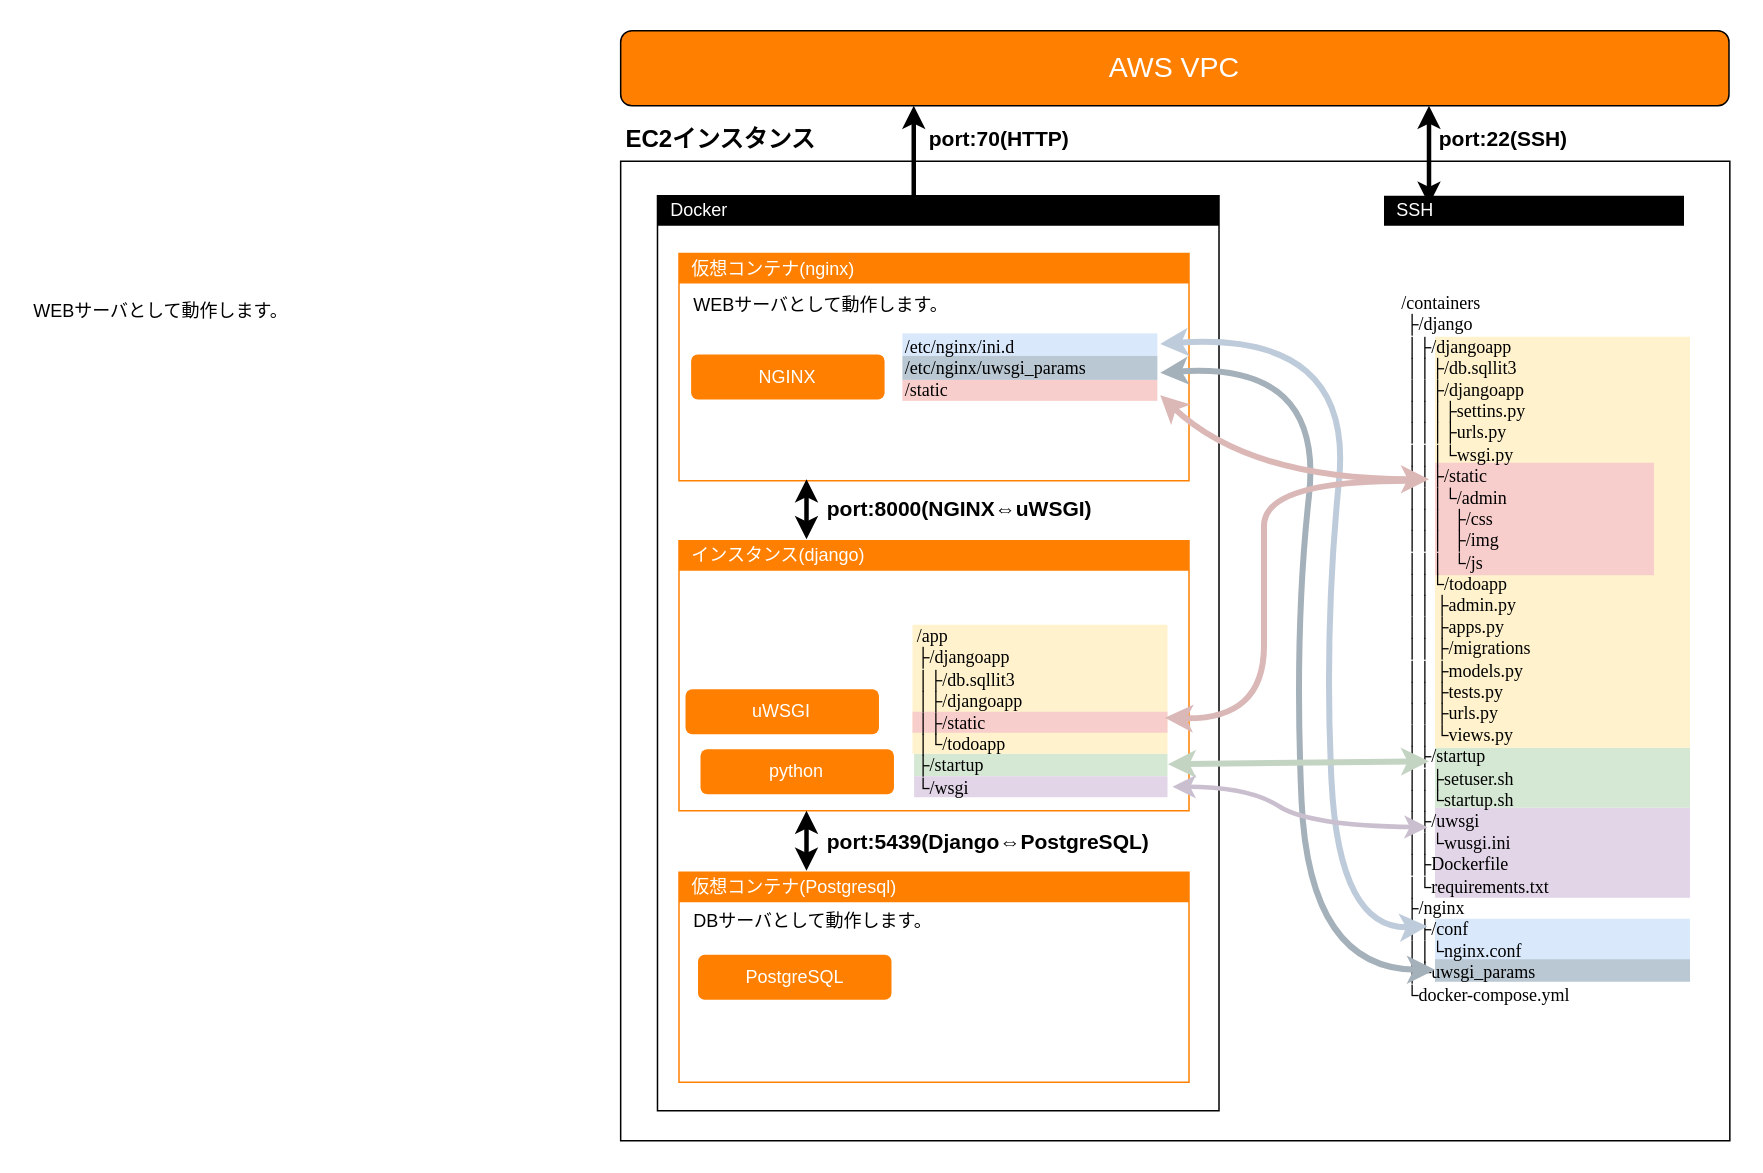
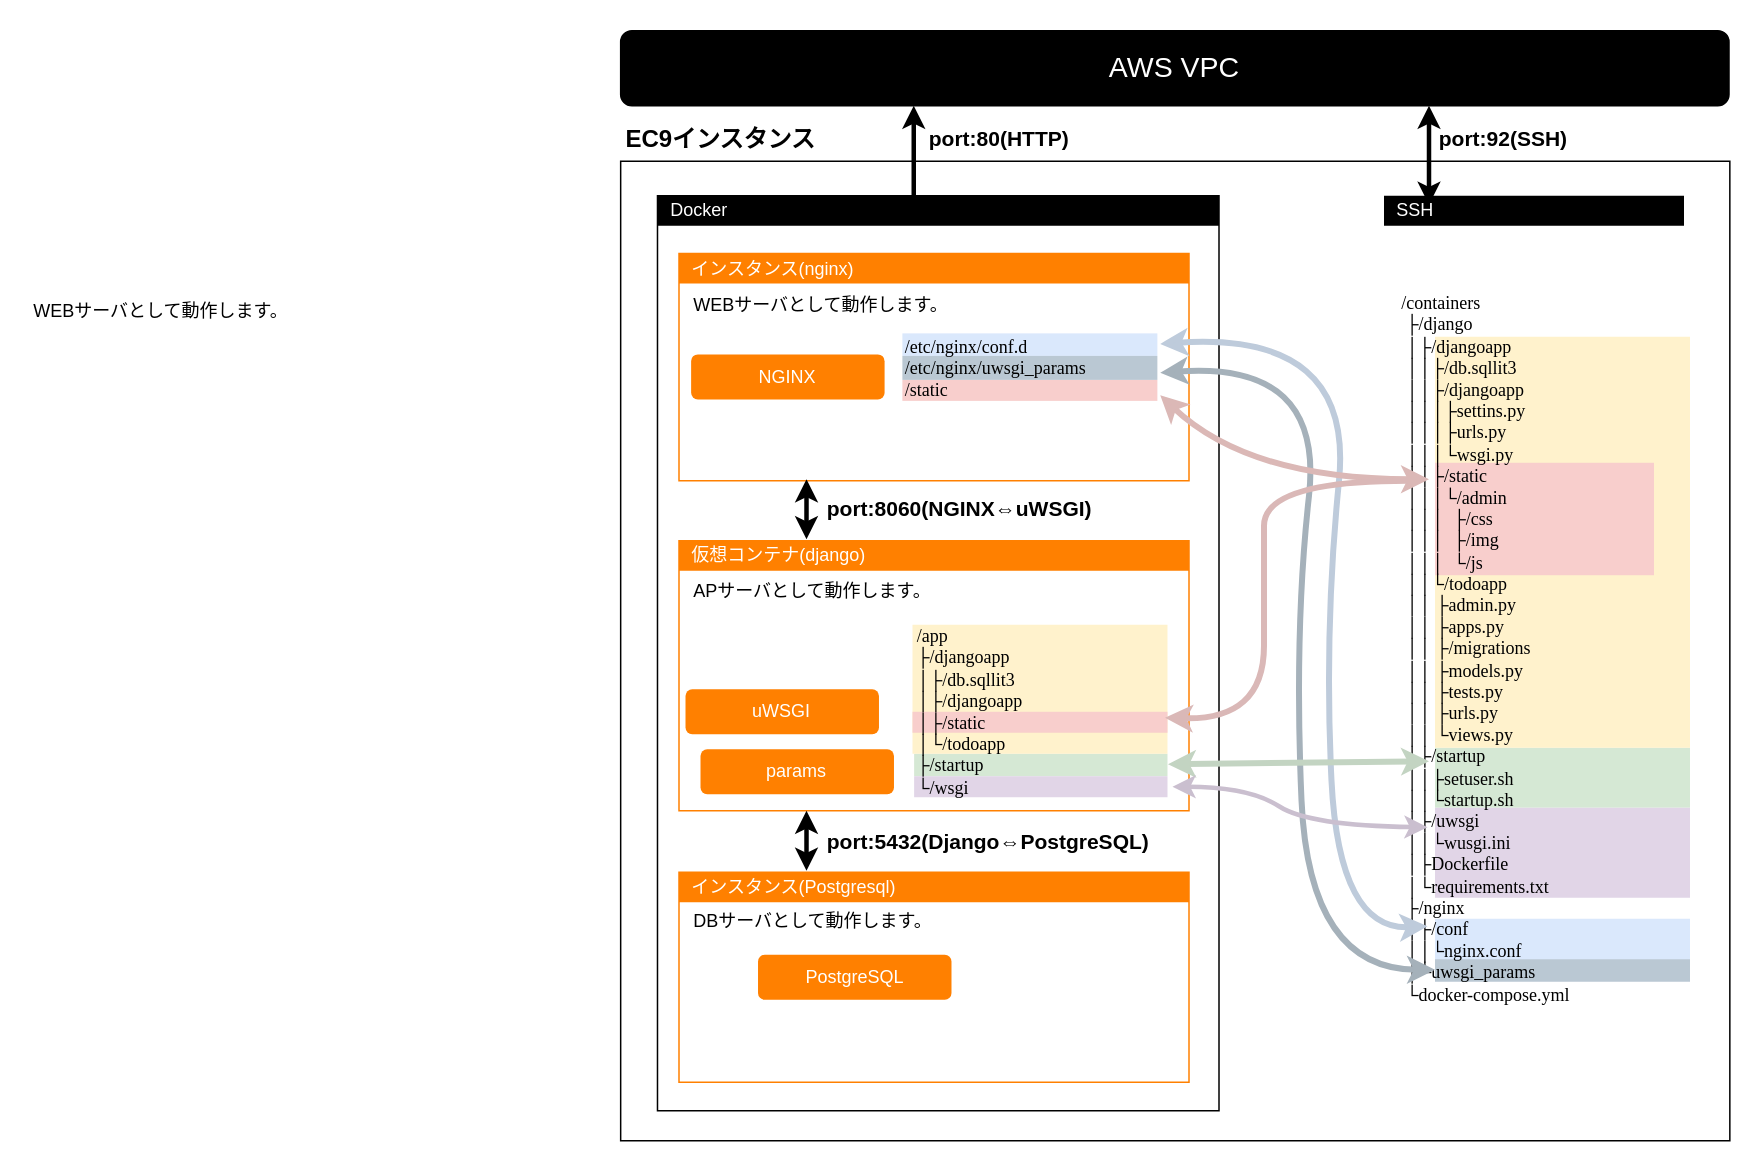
(1175, 68) -> (1175, 68)
(721, 139) -> (721, 139)
(1003, 139) -> (1003, 139)
(1507, 139) -> (1507, 139)
(769, 269) -> (769, 269)
(1016, 369) -> (1016, 369)
(954, 509) -> (954, 509)
(776, 556) -> (776, 556)
none -> (878, 593)
(797, 772) -> (797, 772)
(989, 842) -> (989, 842)
(794, 887) -> (794, 887)
(795, 977) -> (855, 977)
